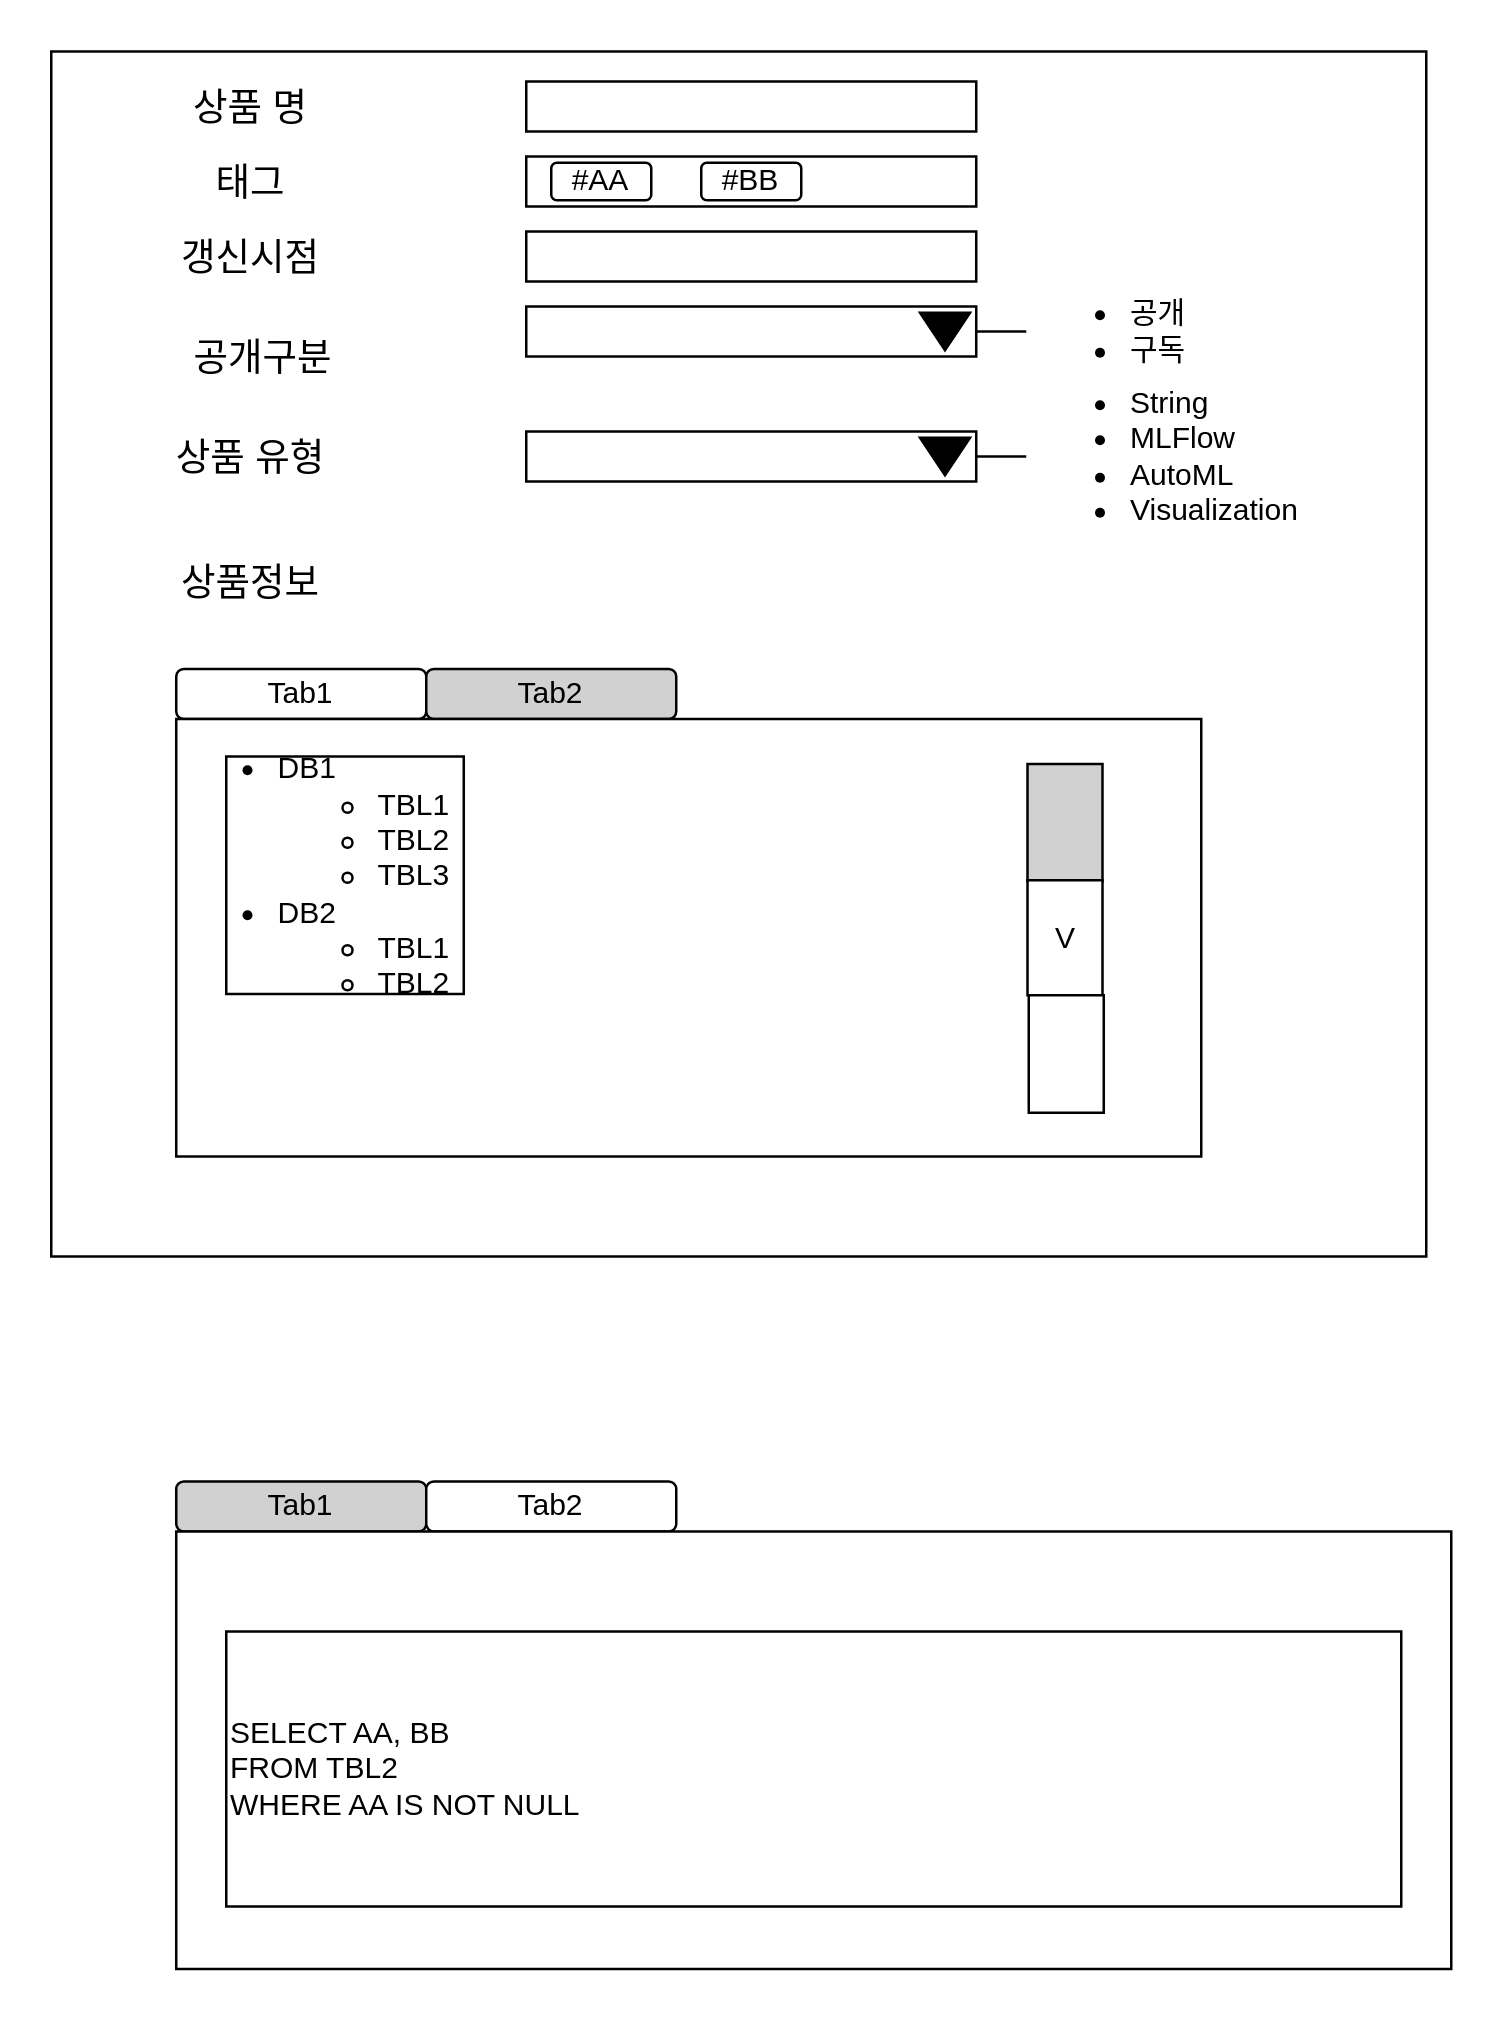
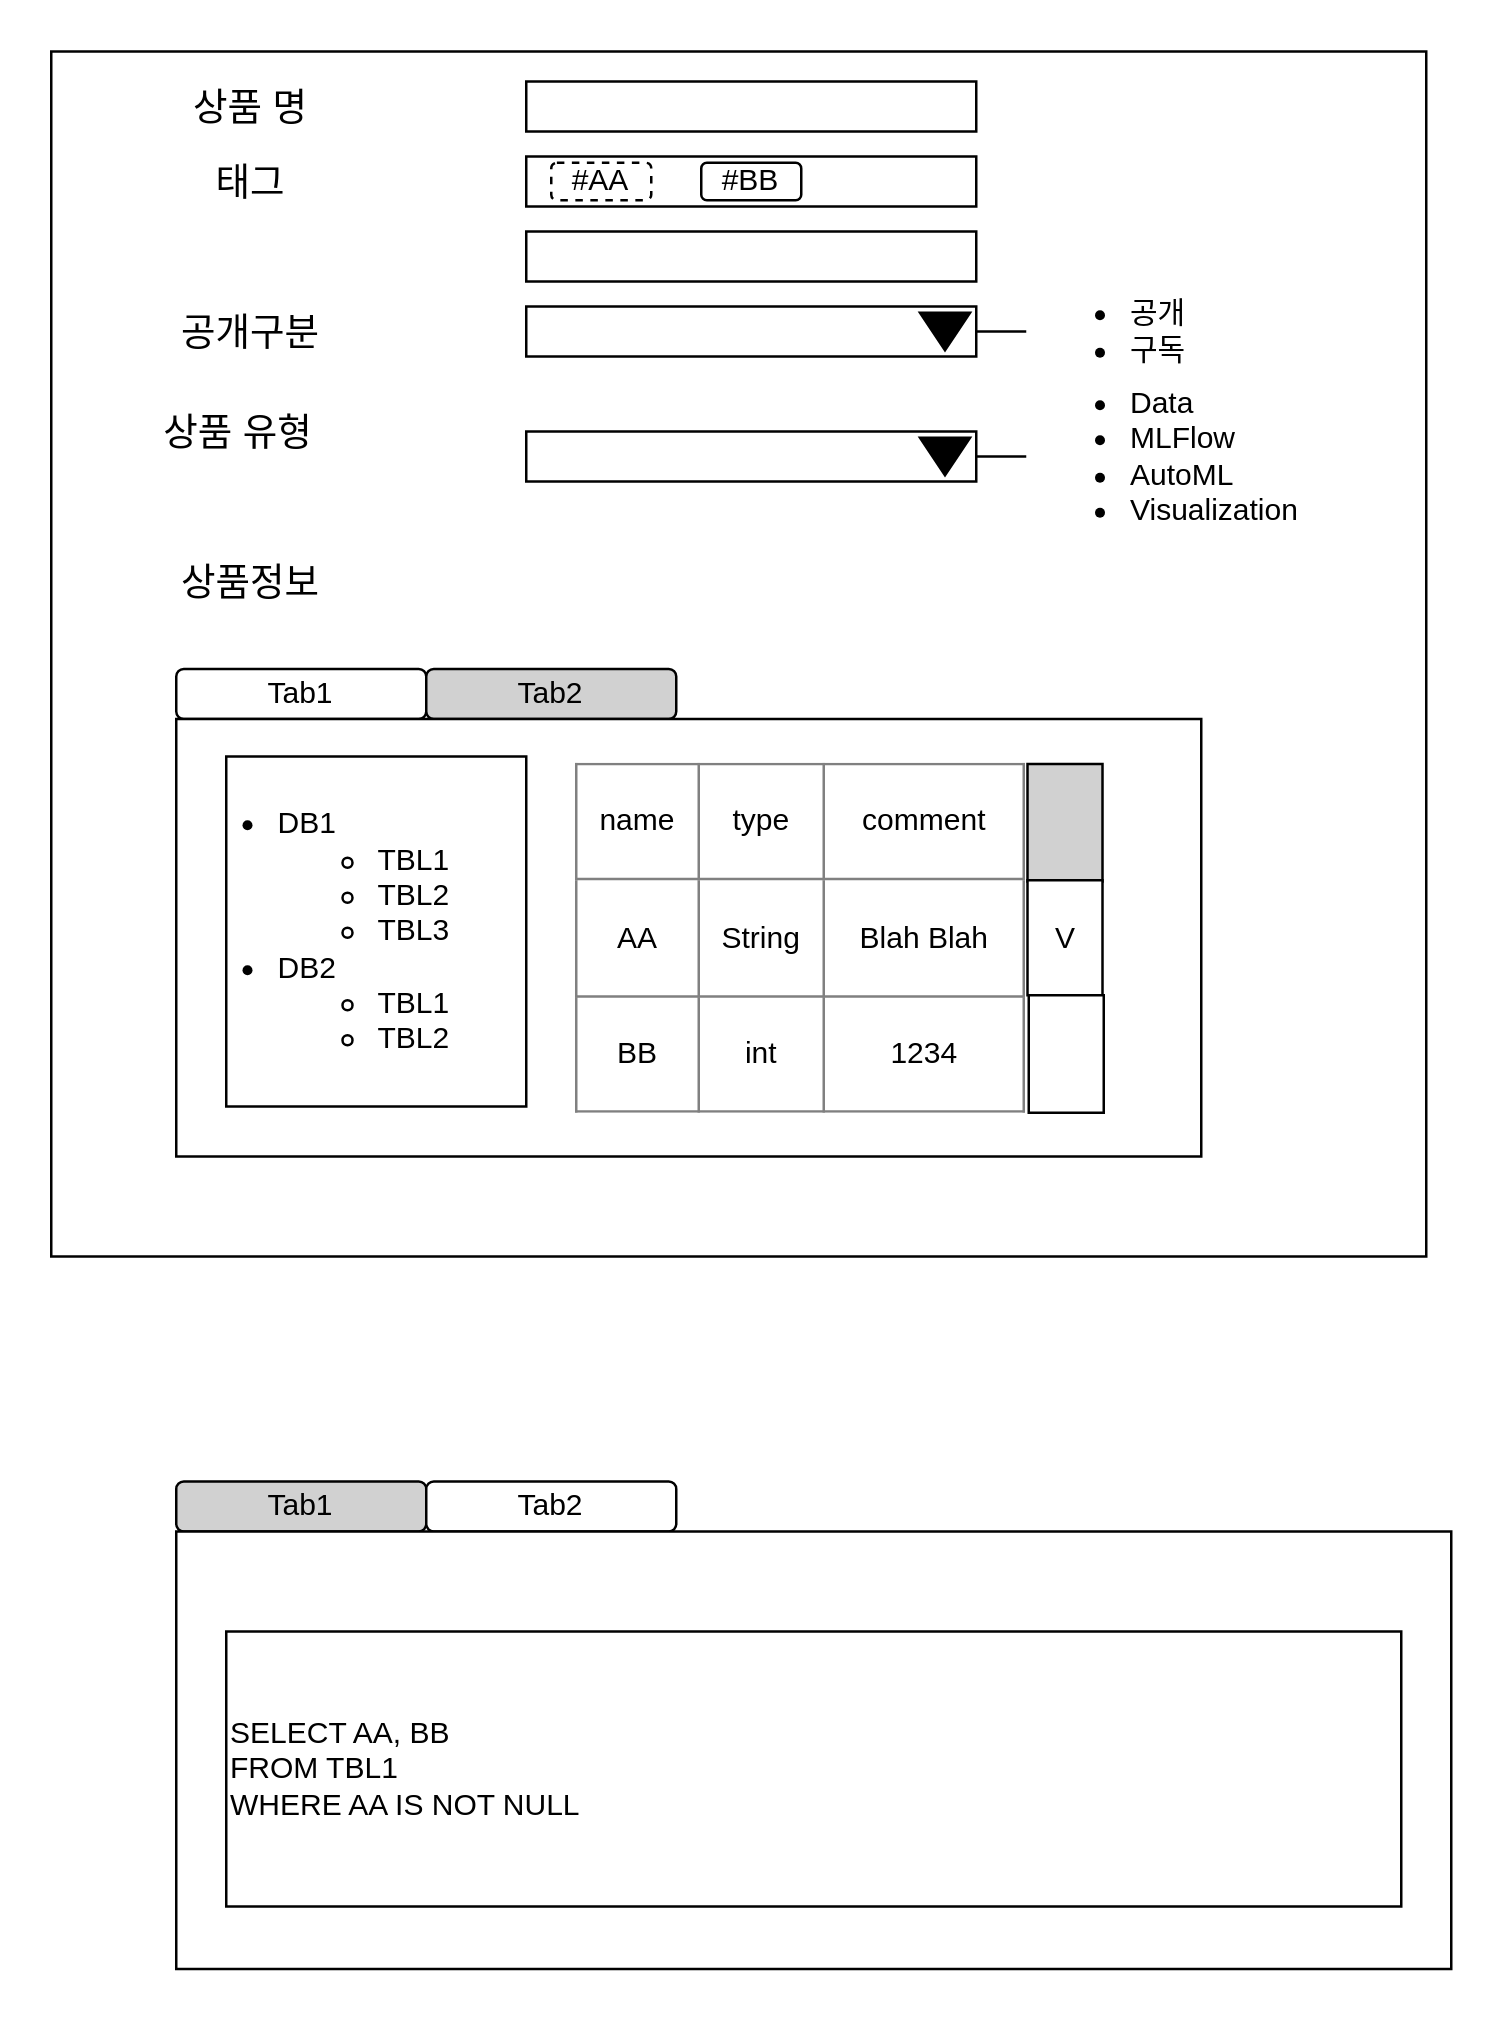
(601, 181) -> (601, 181)
(251, 256) -> none
(264, 356) -> (251, 331)
(251, 456) -> (239, 431)
(1125, 456) -> (1125, 456)
(345, 875) -> (376, 931)
none -> (801, 938)
(384, 1769) -> (384, 1769)
